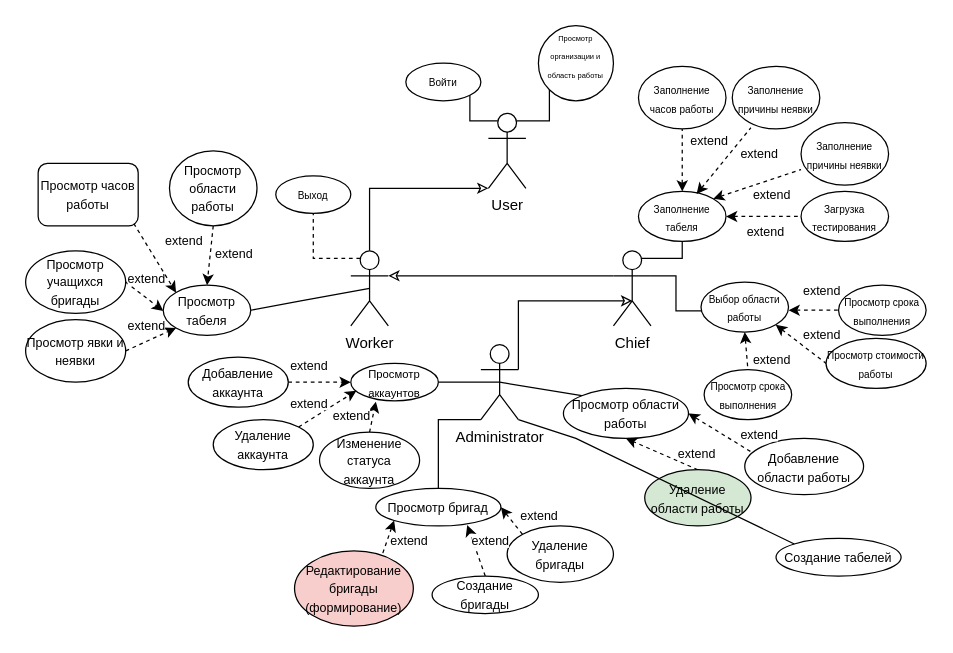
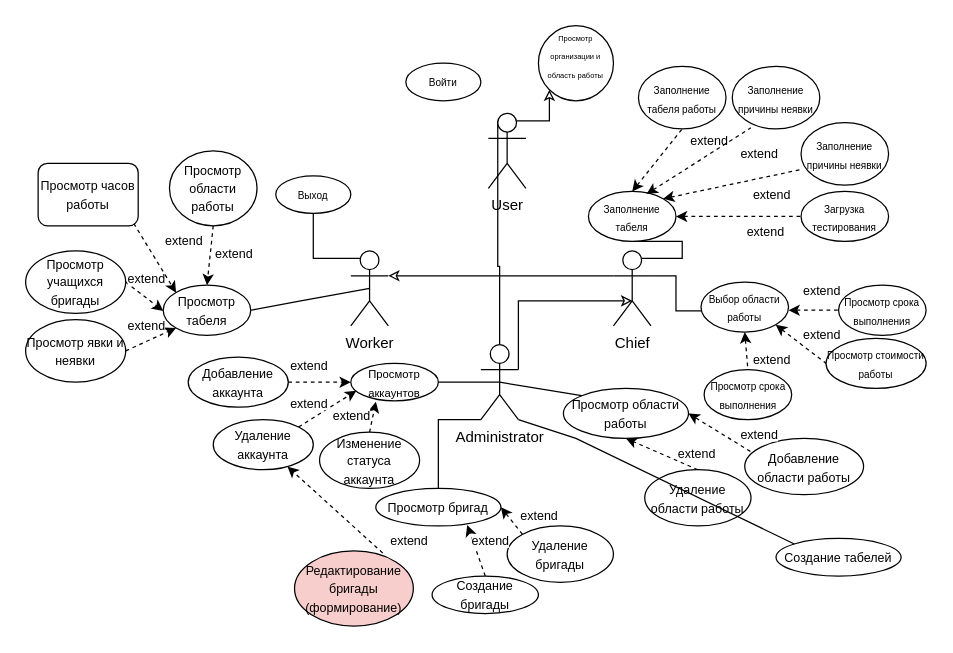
(549, 95) -> (549, 99)
(682, 98) -> (682, 98)
(471, 121) -> (498, 262)
(394, 188) -> none
(682, 216) -> (632, 216)
(313, 257) -> (313, 257)
(698, 498) -> (698, 498)
(387, 540) -> (338, 512)
